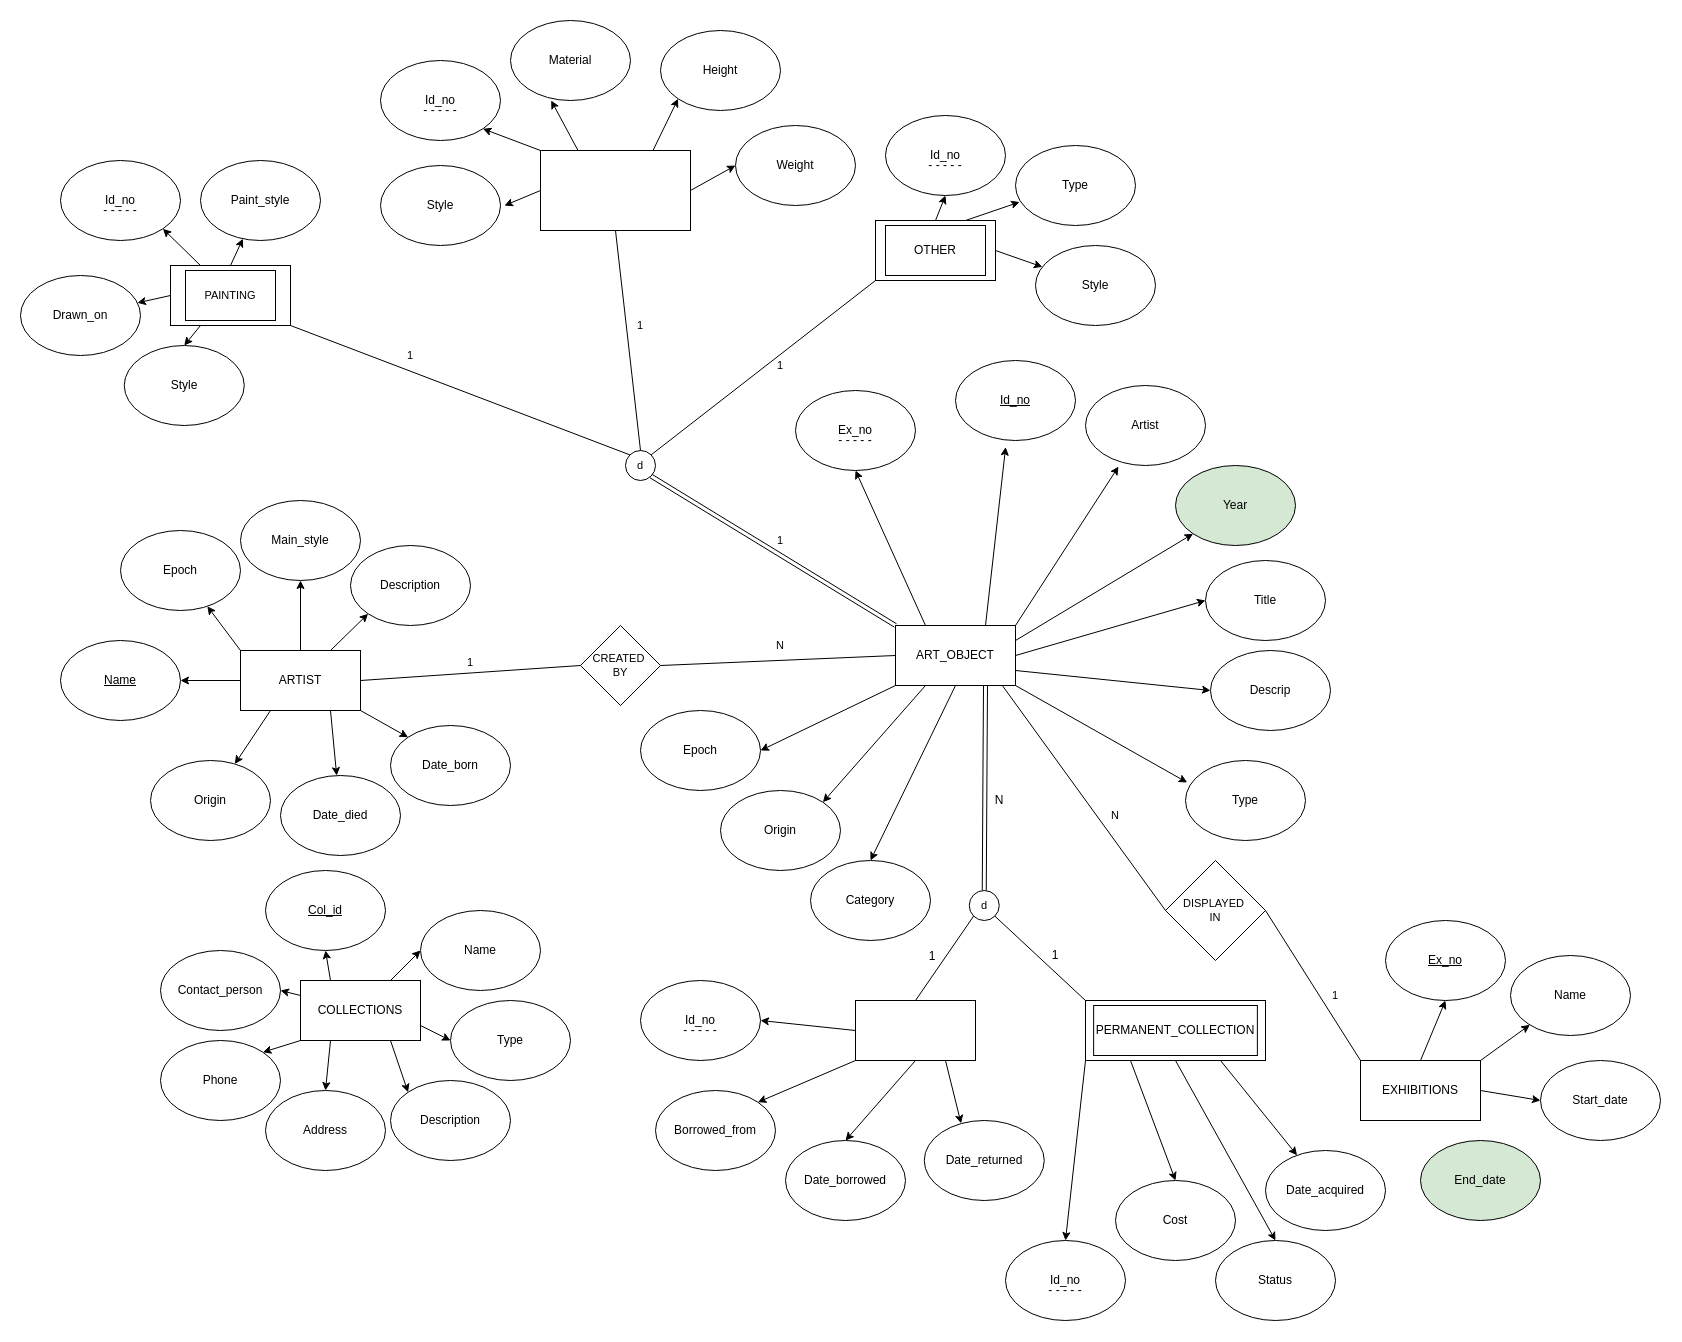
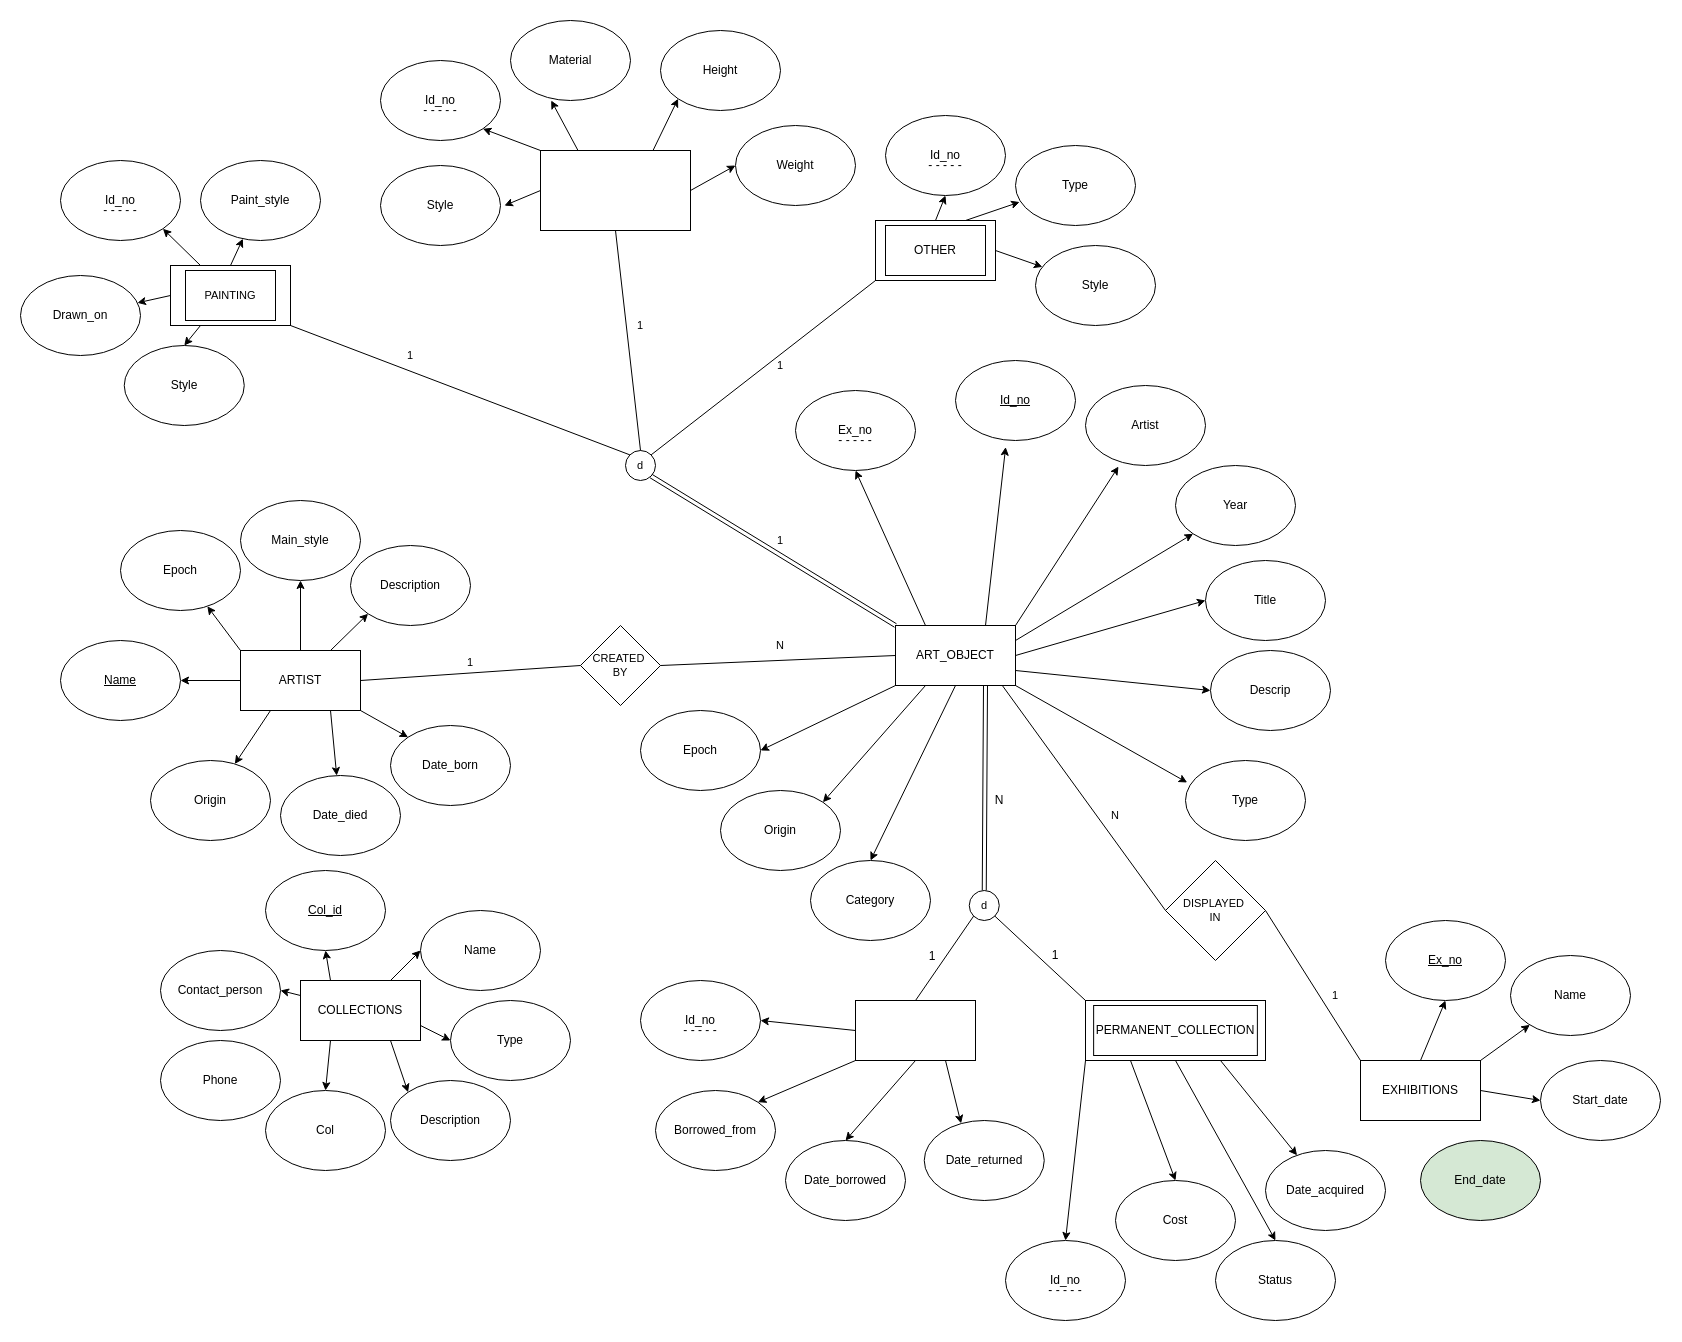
(1236, 506) -> (1236, 506)
(285, 1045) -> none
(326, 1131) -> (326, 1131)
